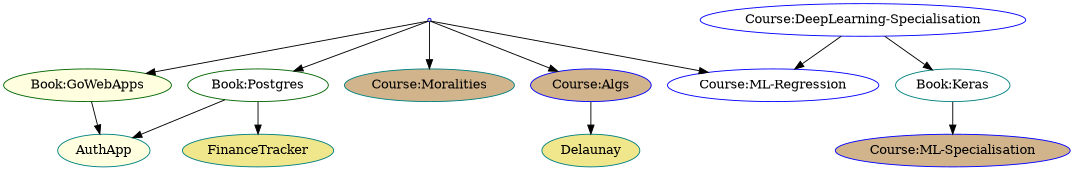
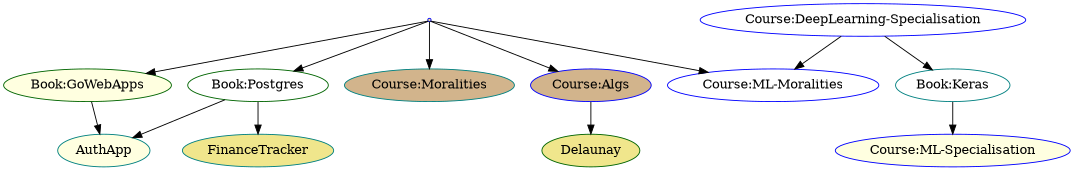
(773, 85) -> (773, 85)
(591, 151) -> (591, 151)
(953, 151) -> (953, 151)
